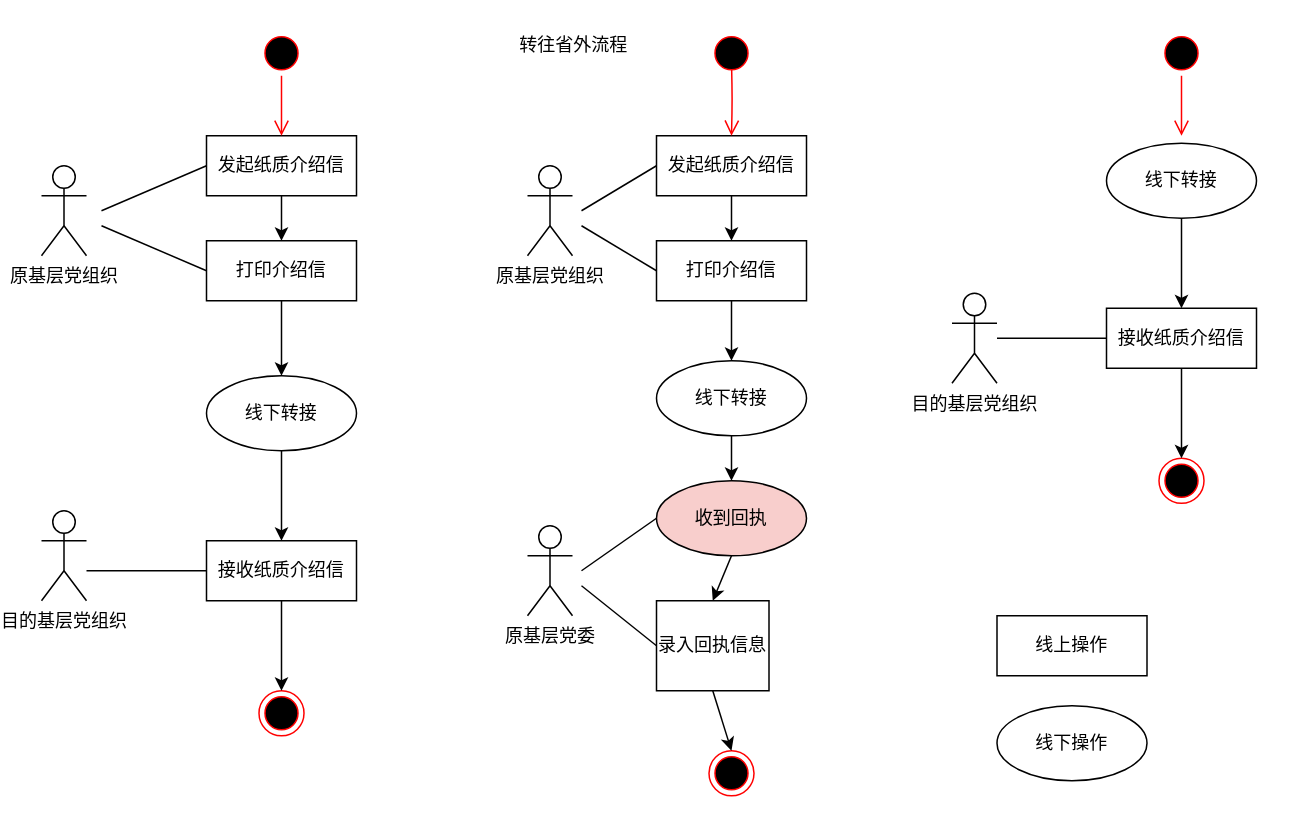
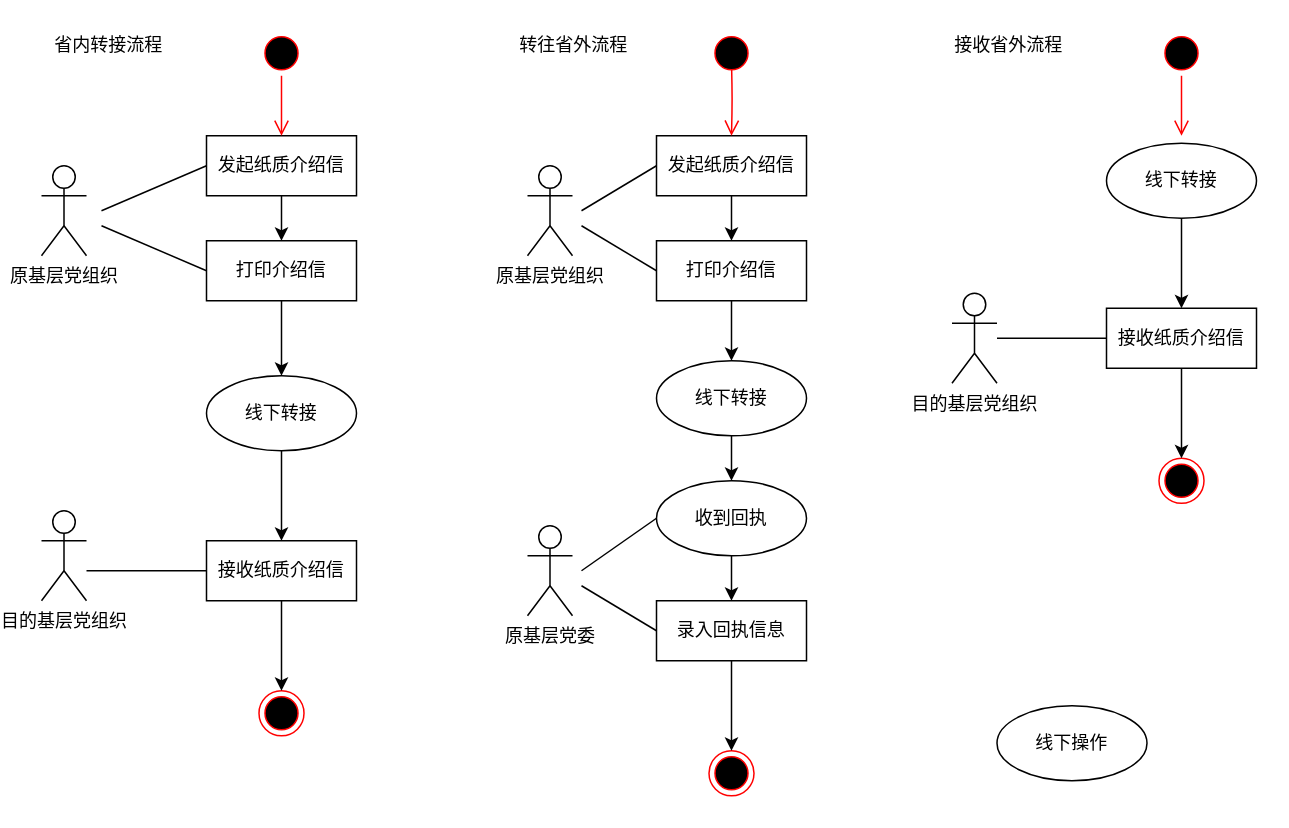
none -> (109, 46)
none -> (1009, 46)
(731, 518) -> (731, 518)
(713, 646) -> (731, 631)
(1072, 646) -> none
